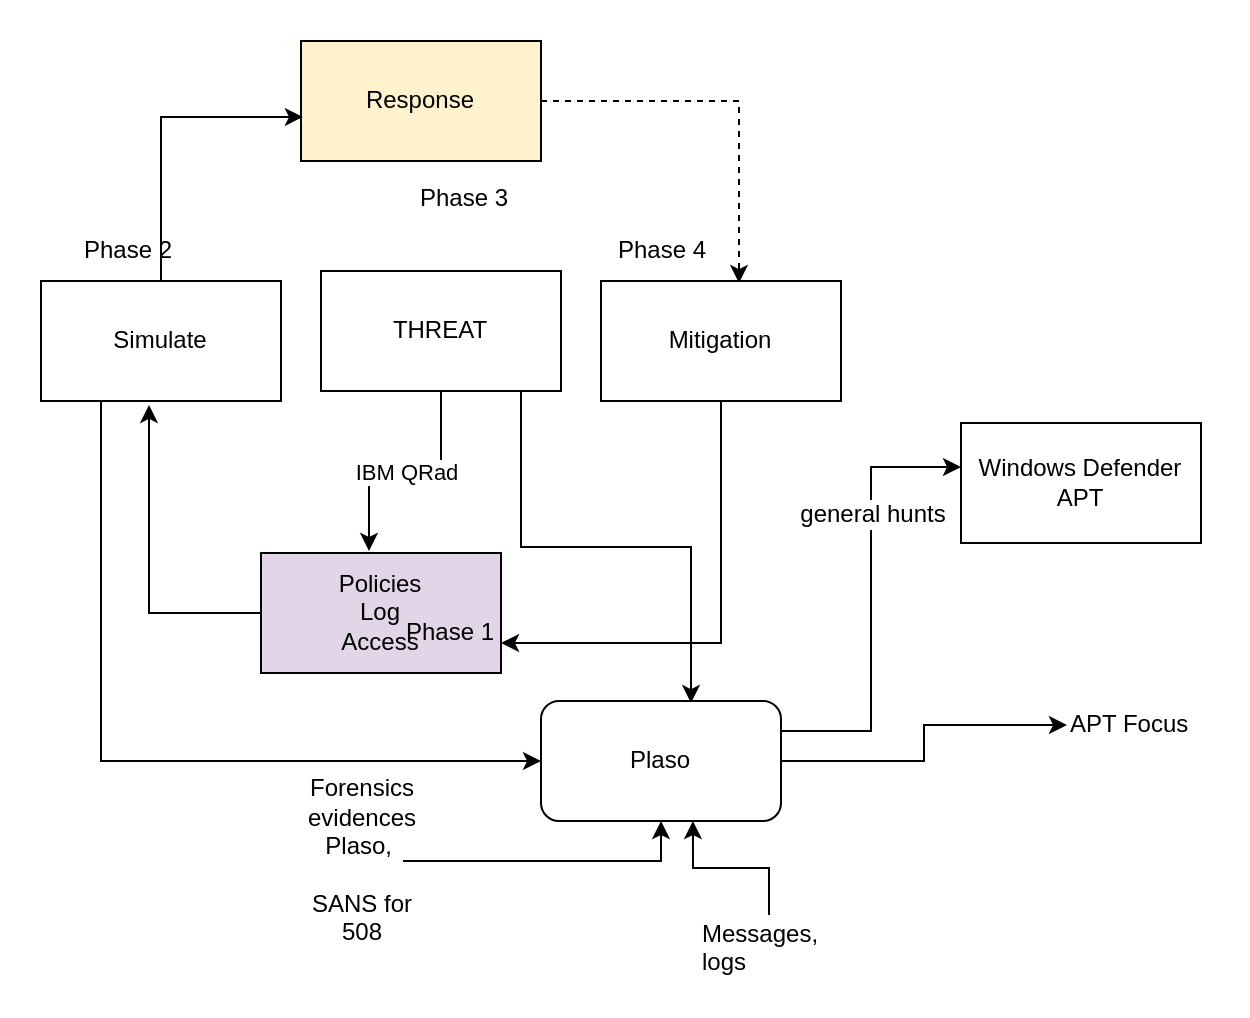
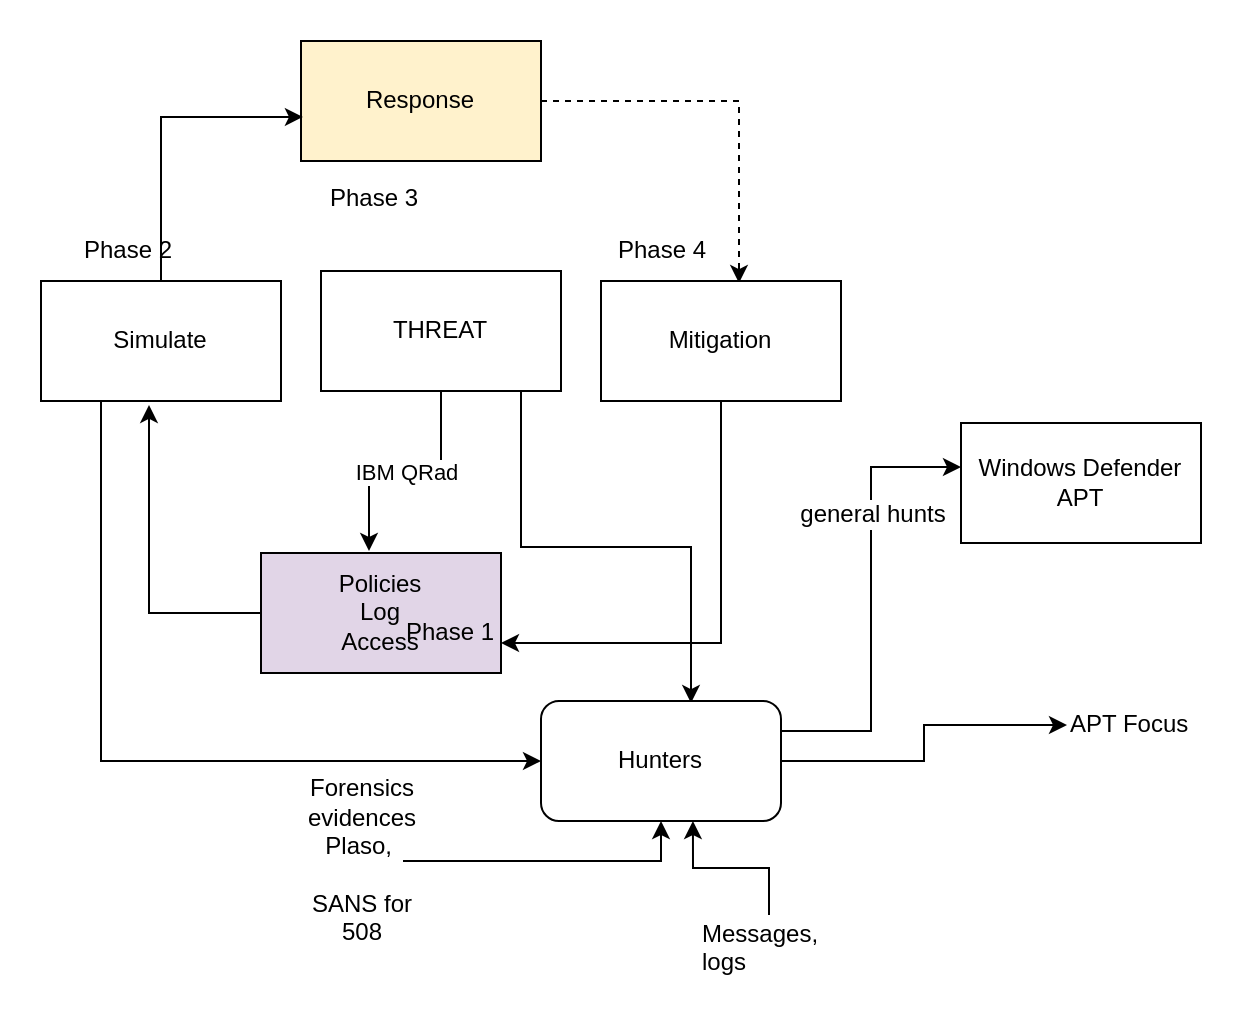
(477, 199) -> (387, 199)
(661, 761) -> (661, 761)
